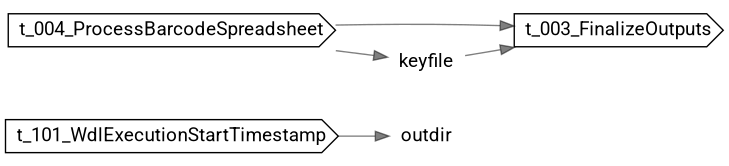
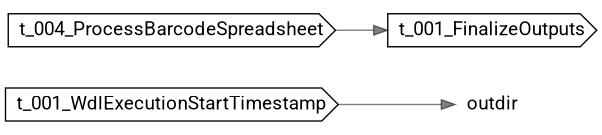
(619, 30) -> (492, 30)
(426, 62) -> none
(172, 136) -> (172, 104)
